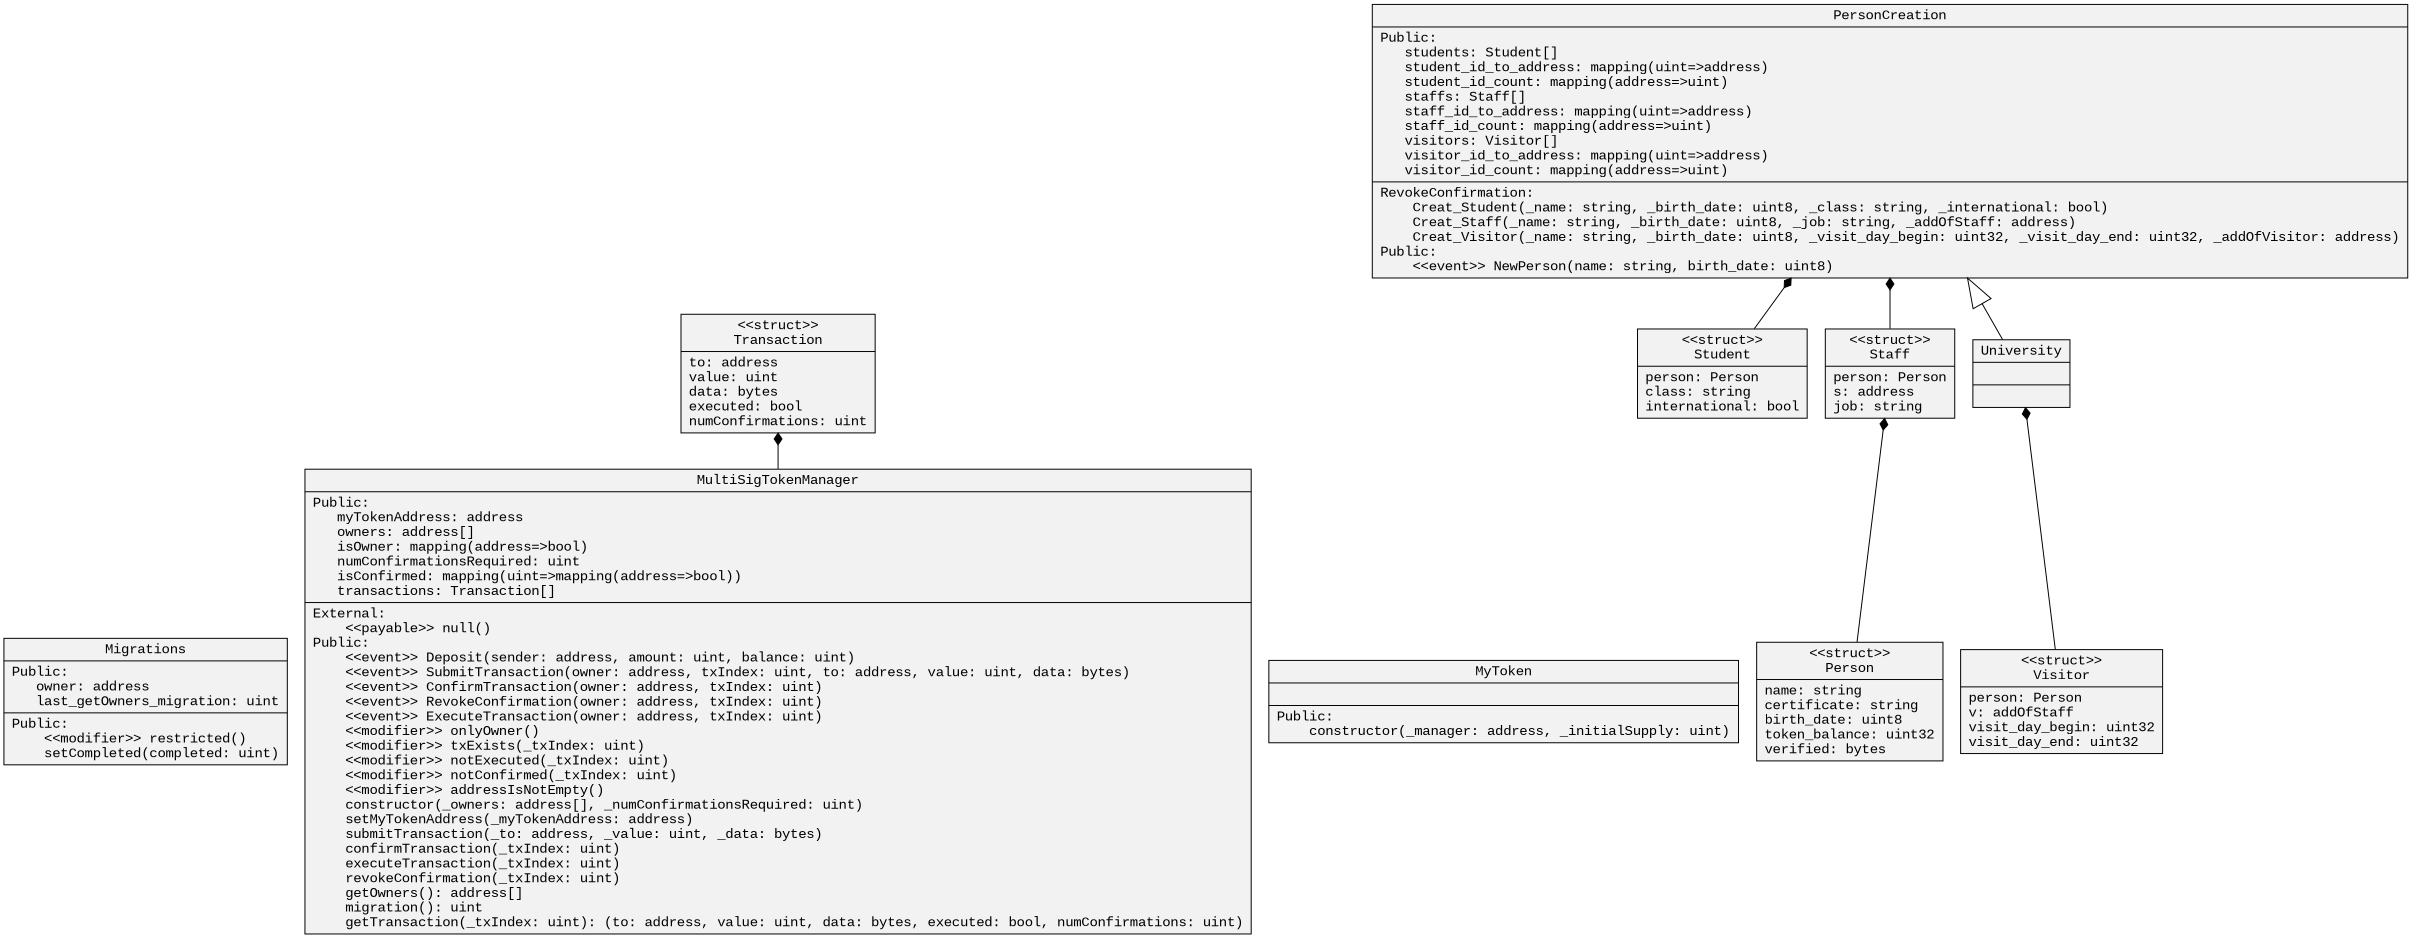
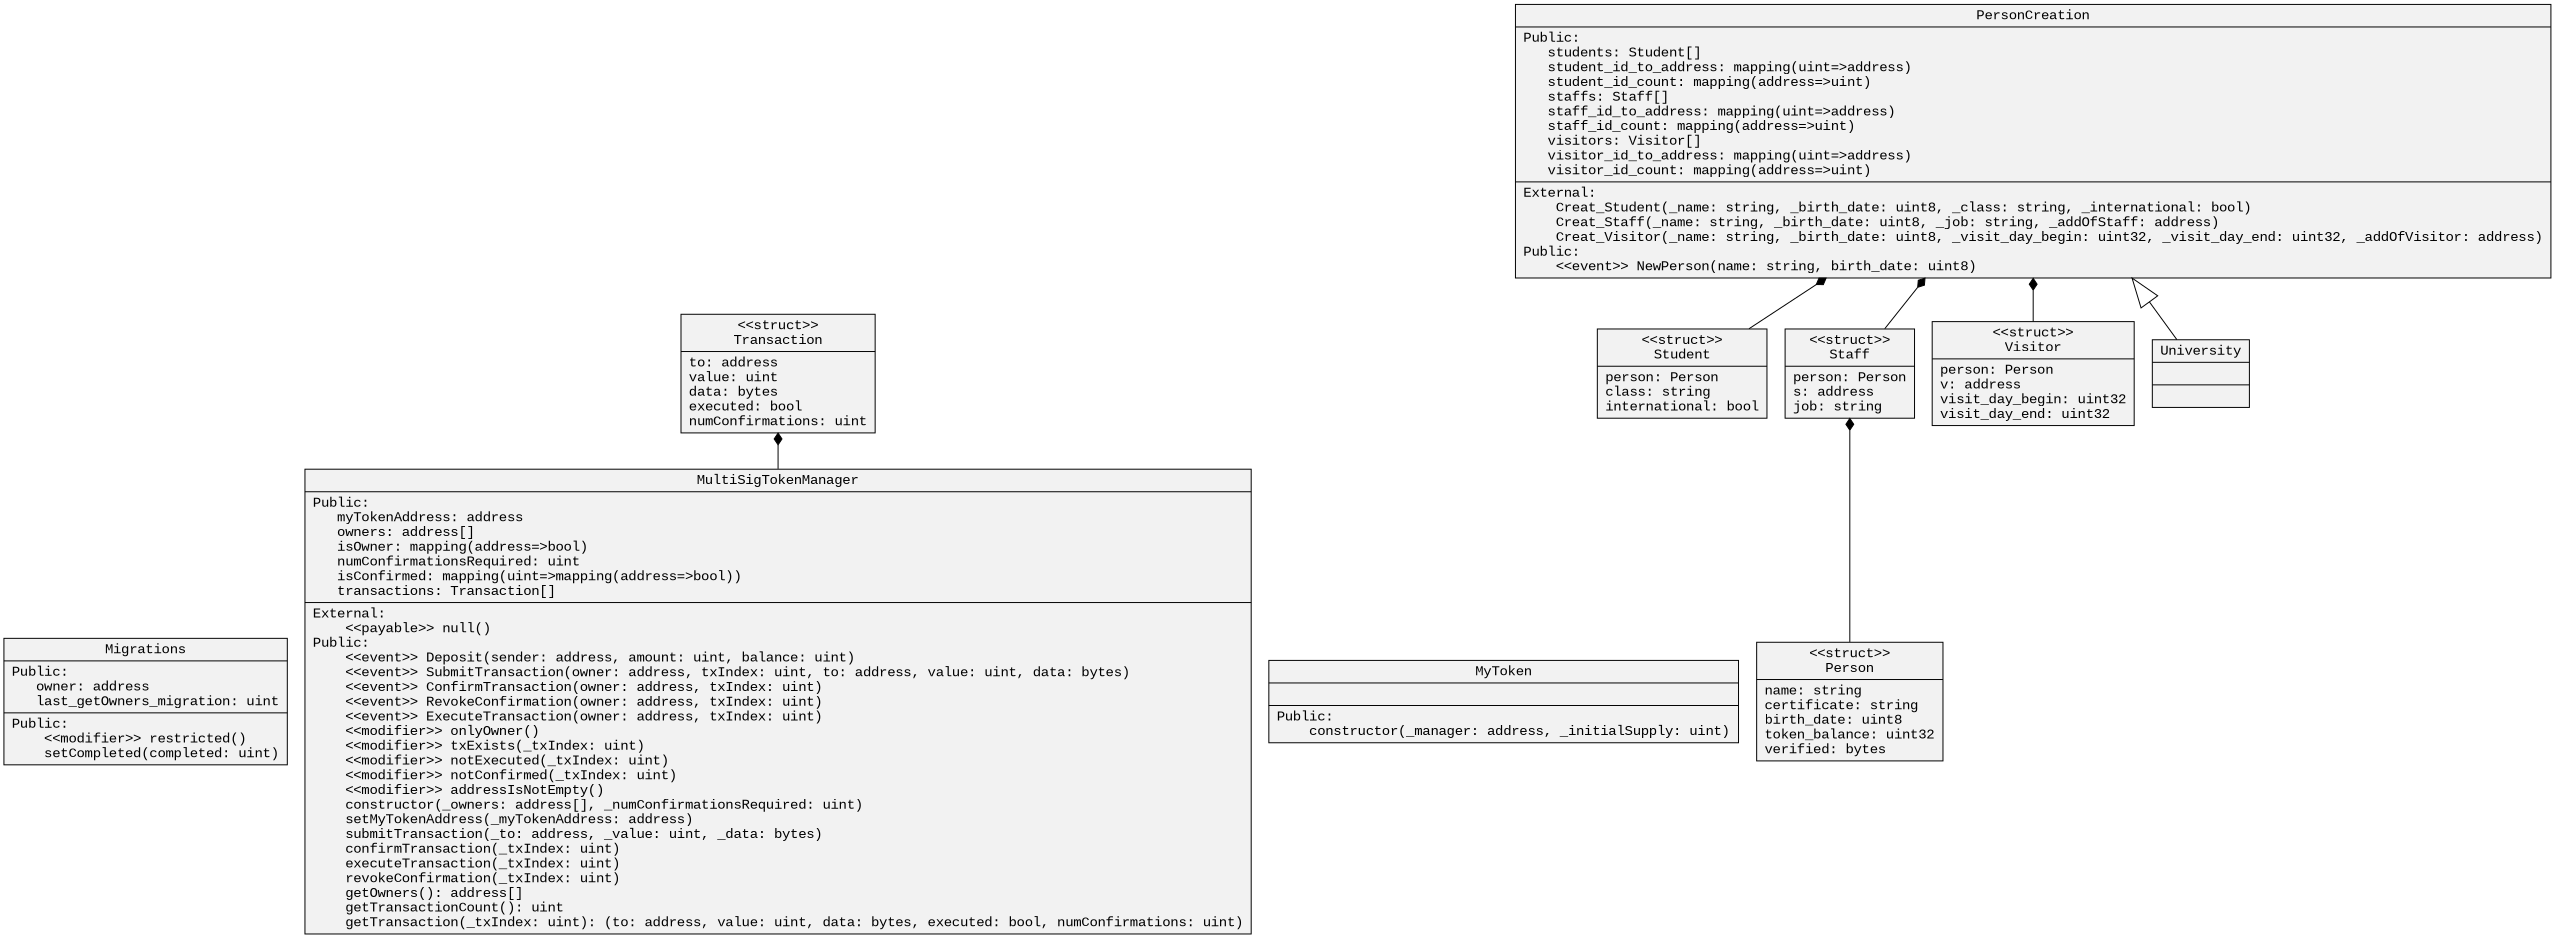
(1457, 193) -> (1560, 193)
(2041, 534) -> (2033, 306)
(2021, 712) -> (1981, 384)
(398, 908) -> (438, 908)
